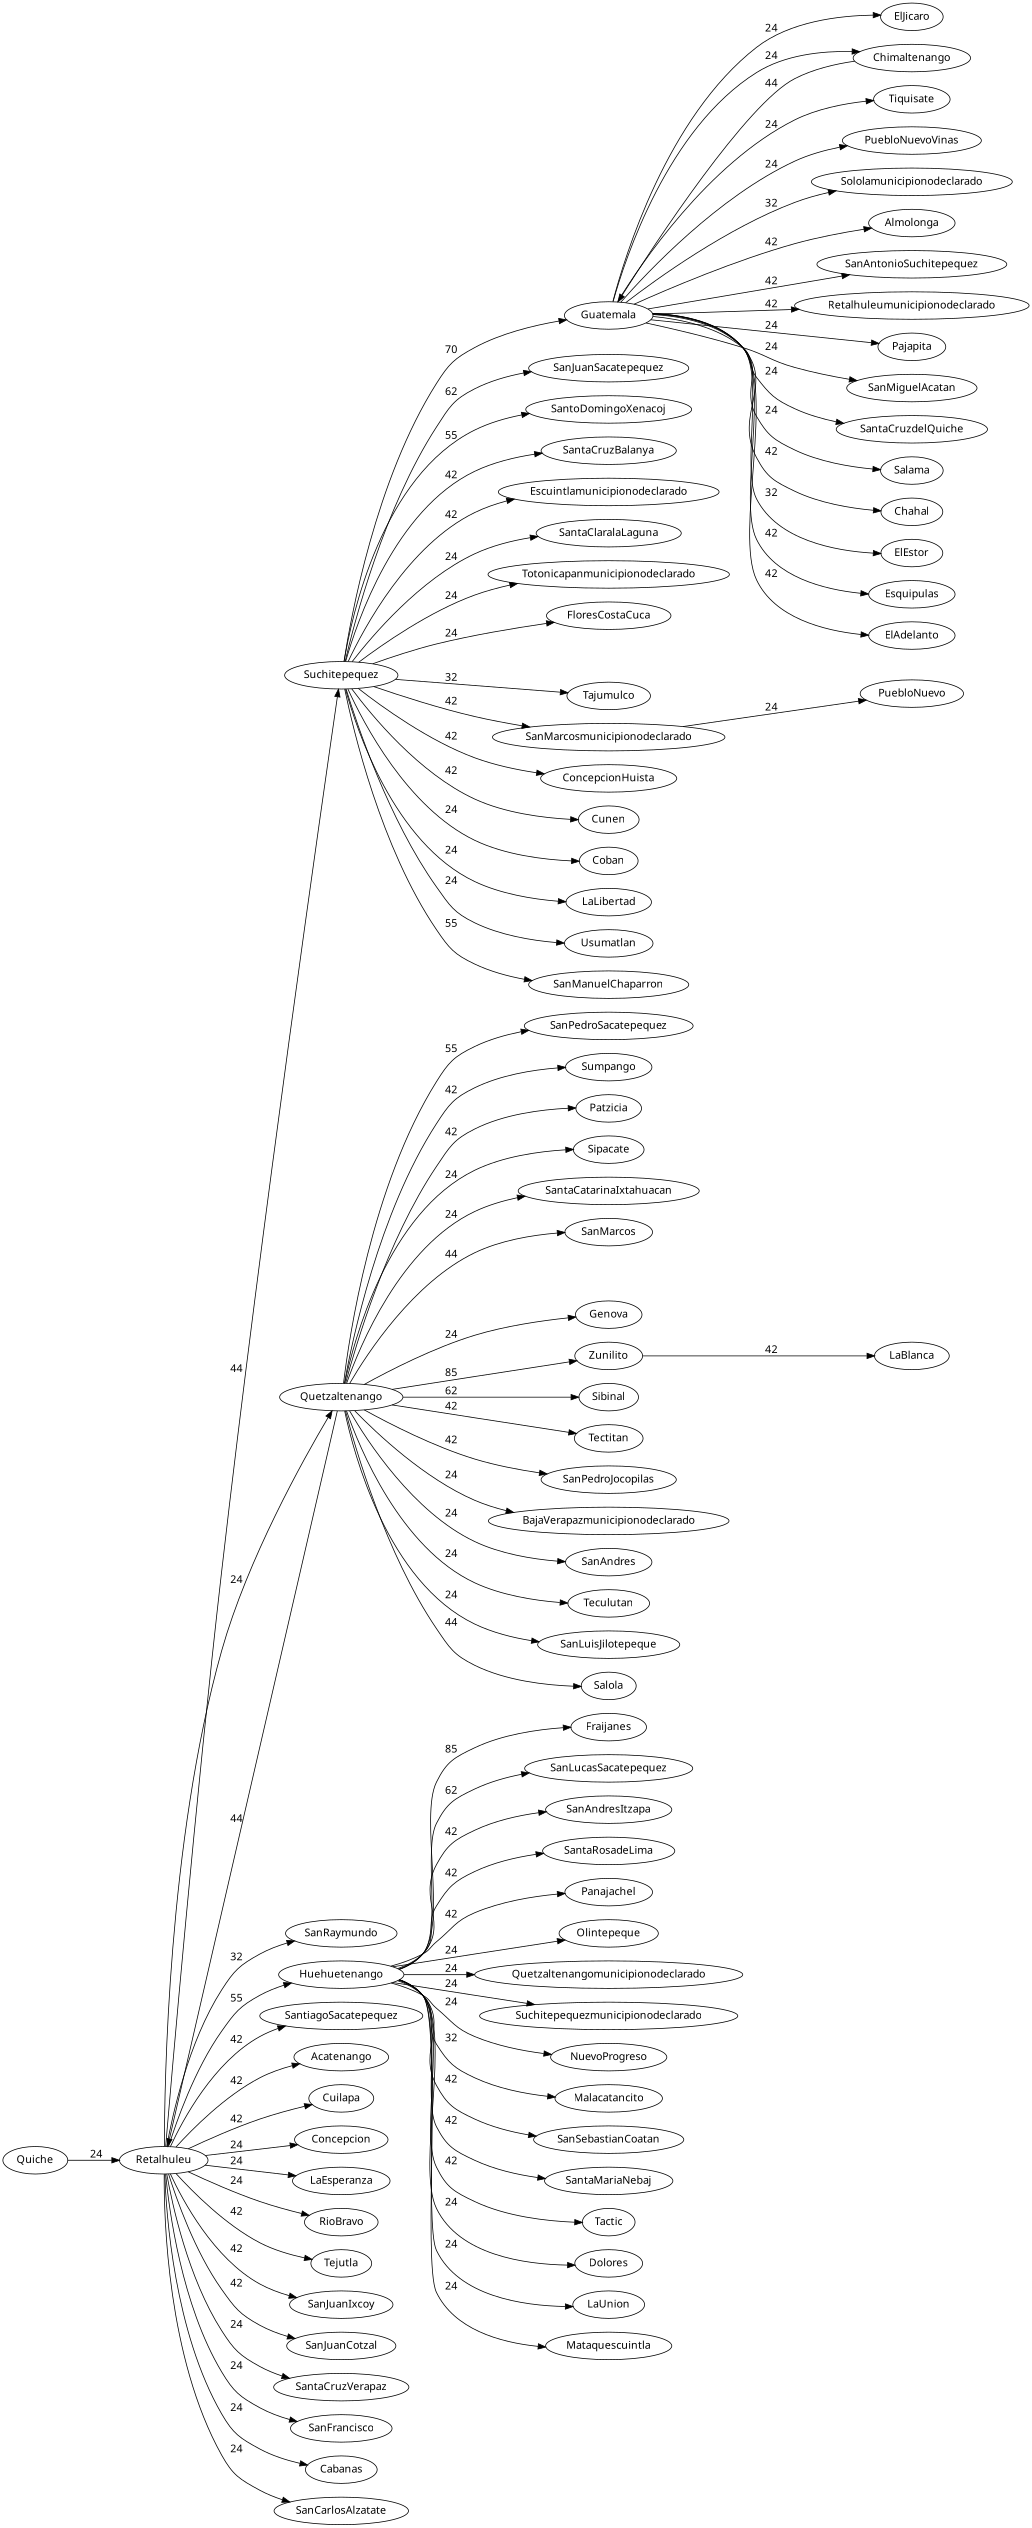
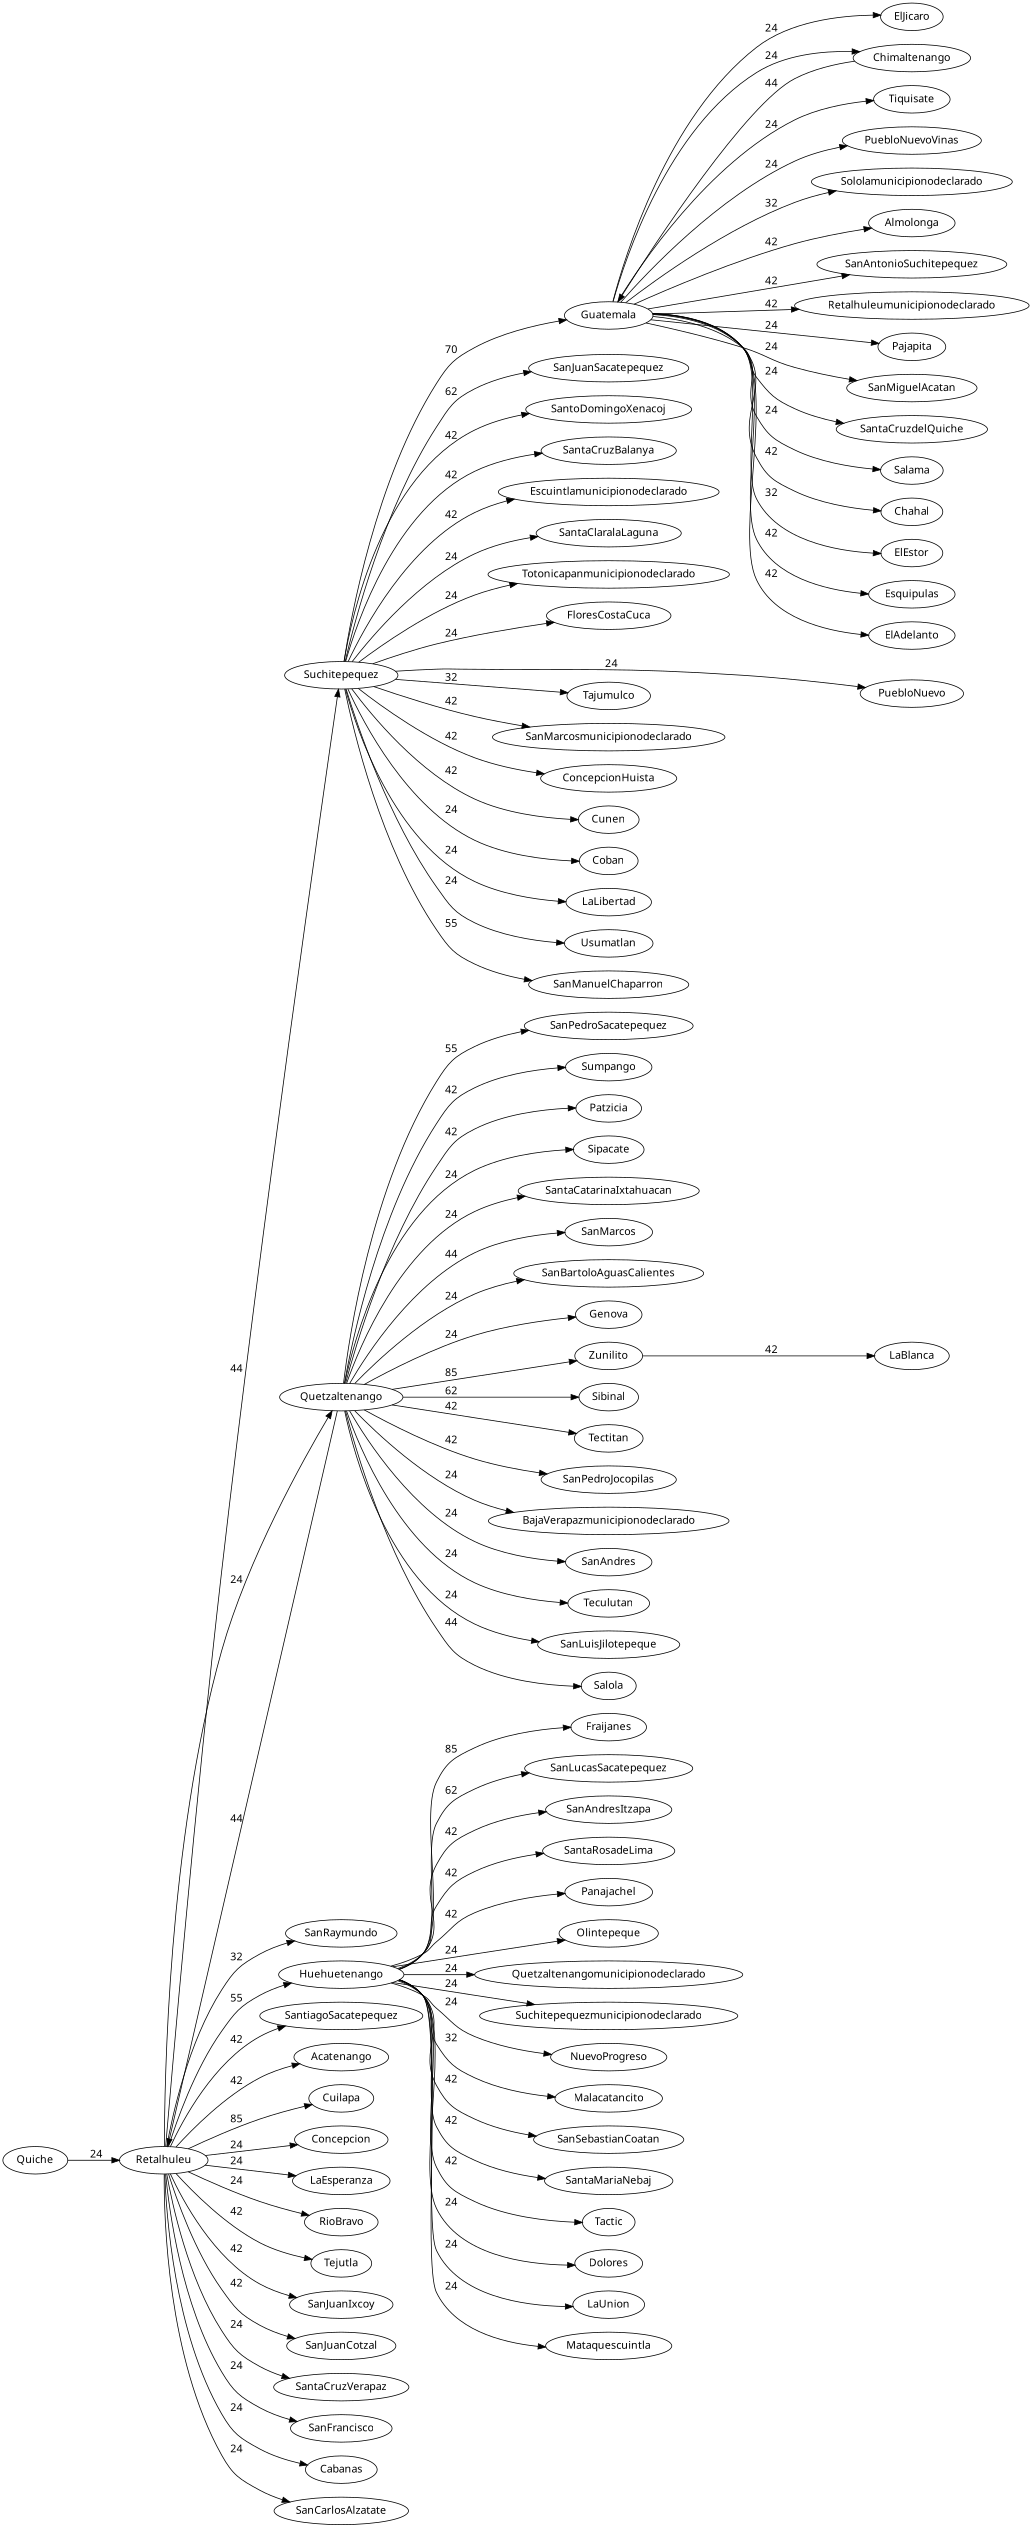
(449, 436) -> (449, 436)
(771, 714) -> (627, 670)
none -> (609, 1273)
(234, 2119) -> (234, 2119)
